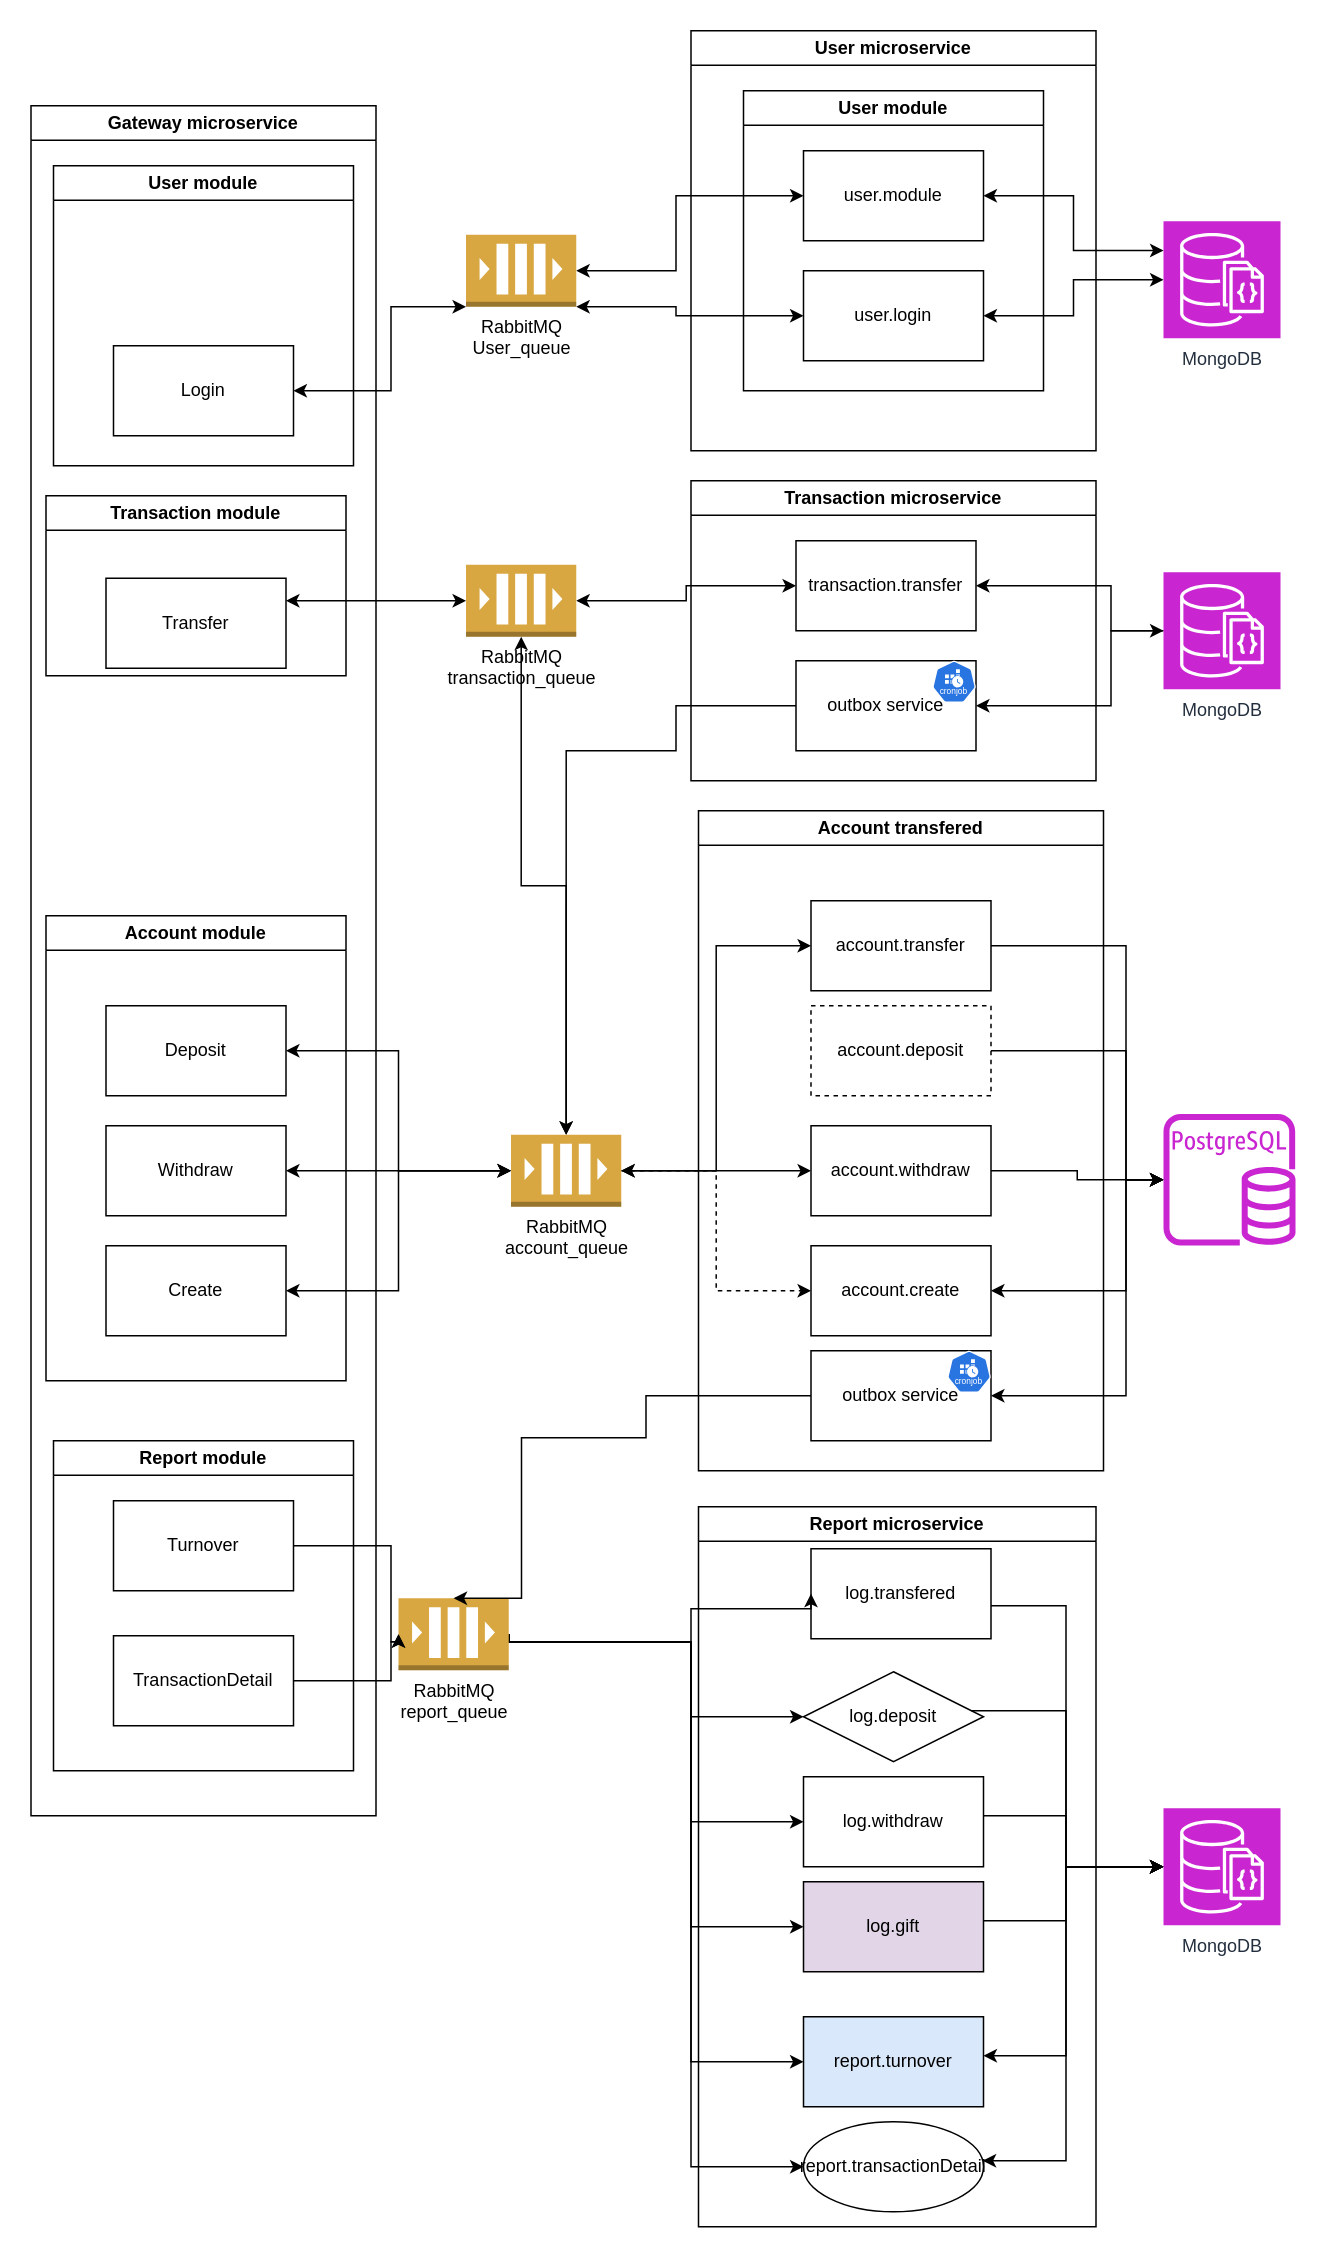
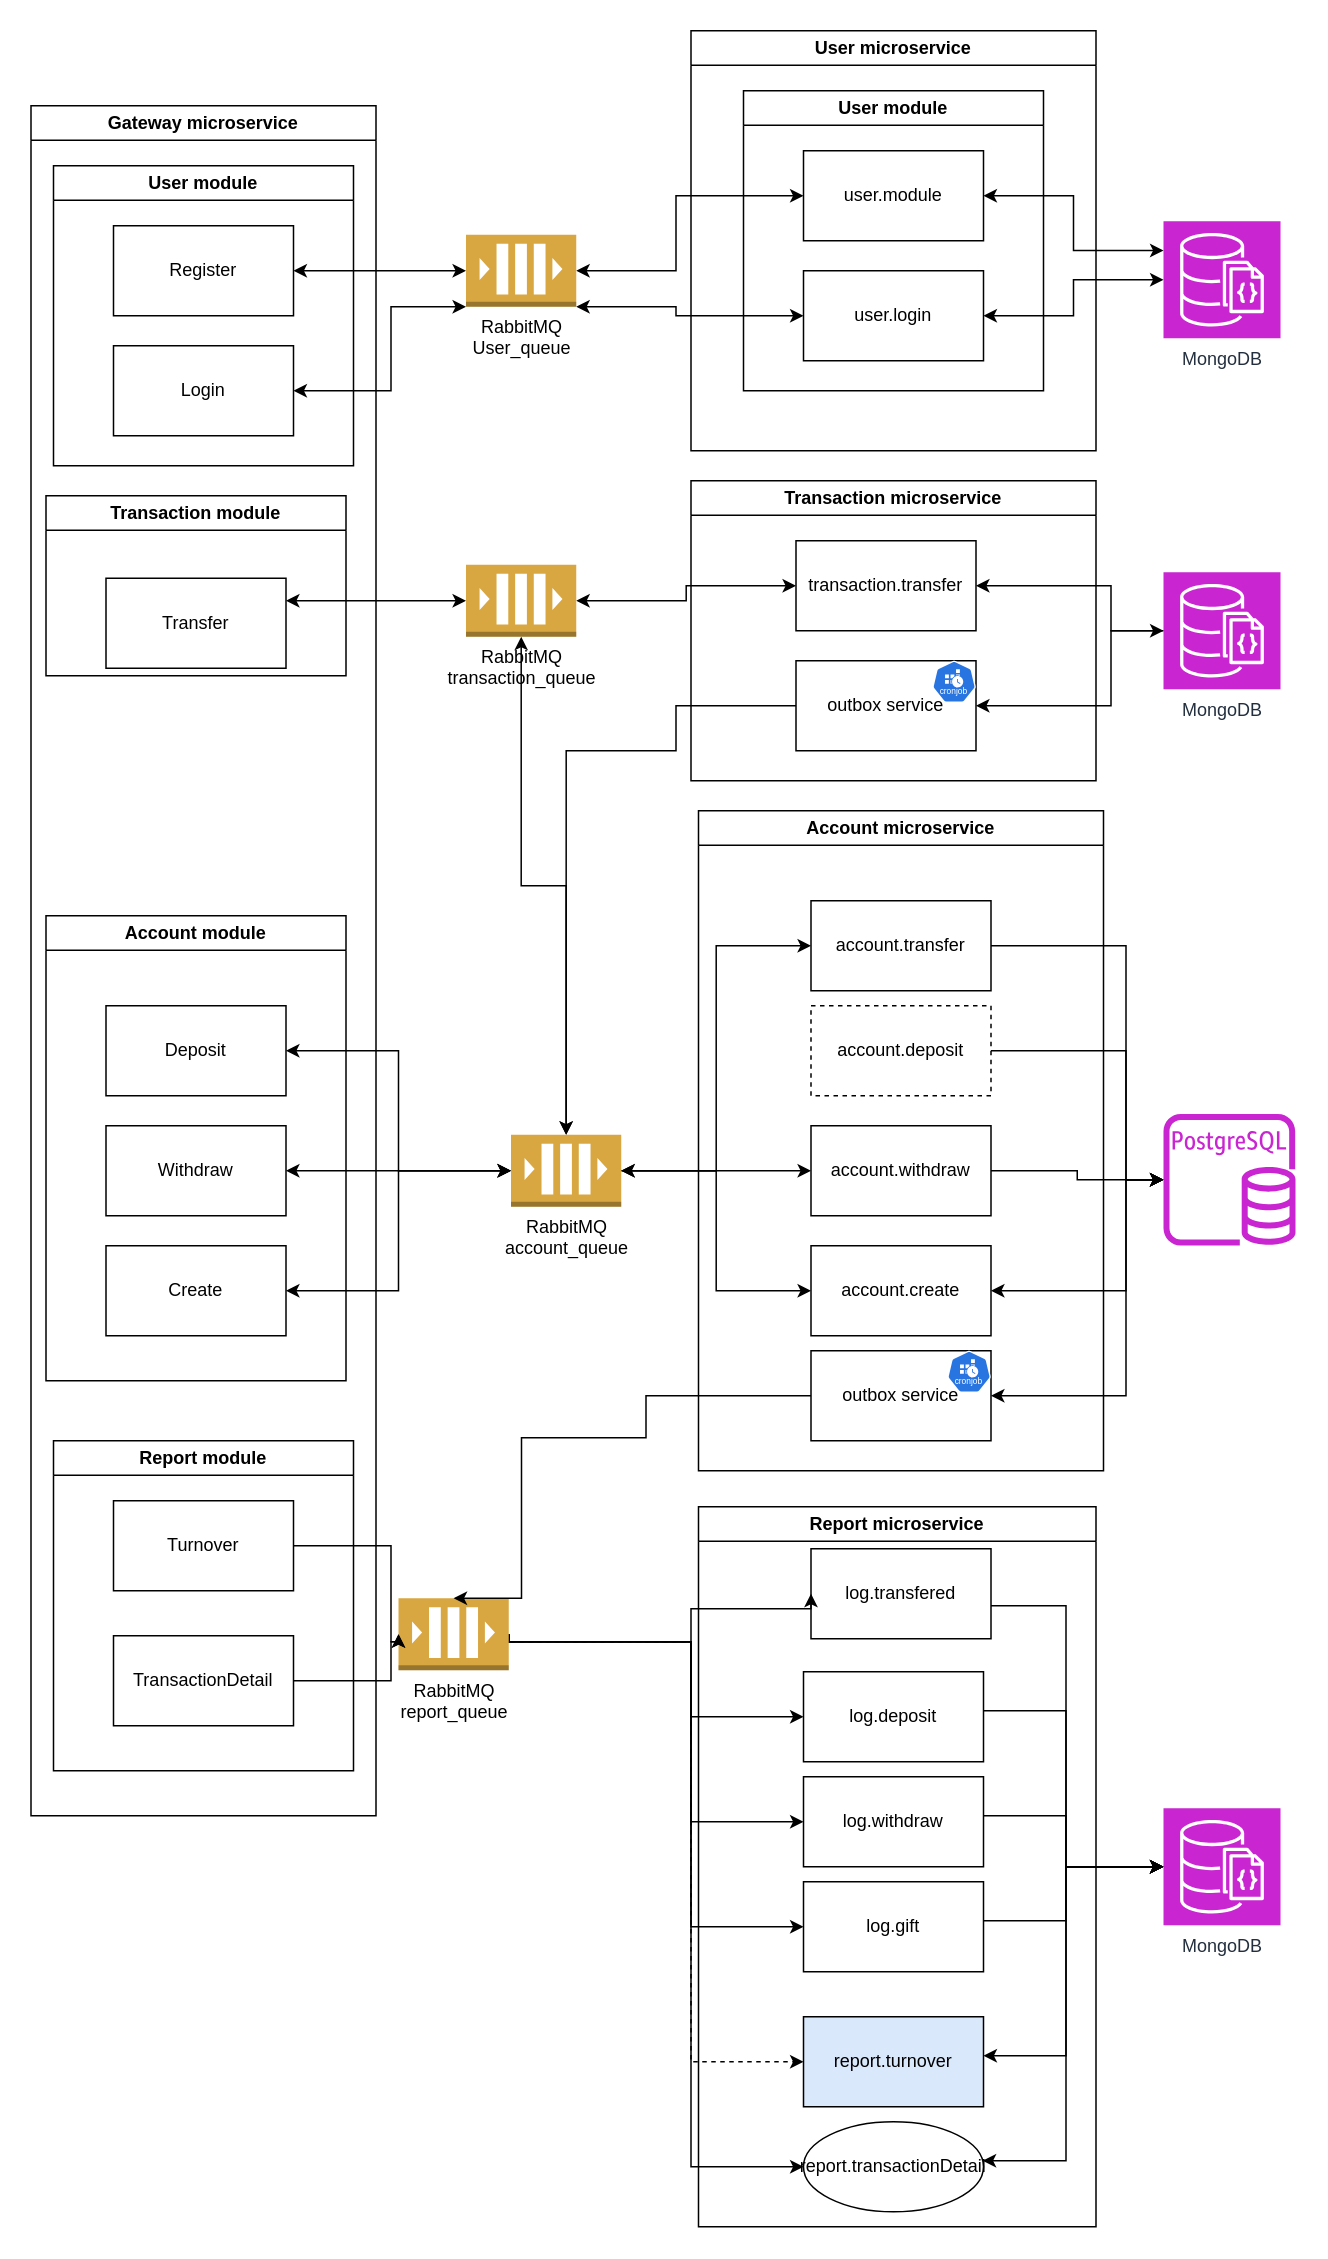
none -> (203, 271)
none -> (380, 271)
(901, 829) -> (901, 829)
(716, 1274) -> (716, 1274)
(893, 1717) -> (893, 1717)
(893, 1927) -> (893, 1927)
(742, 2062) -> (742, 2062)
